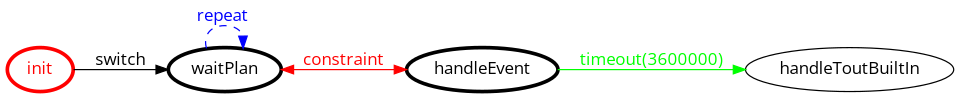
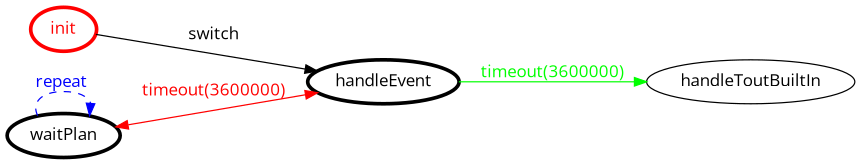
(344, 60) -> (214, 91)
(115, 70) -> (200, 52)
